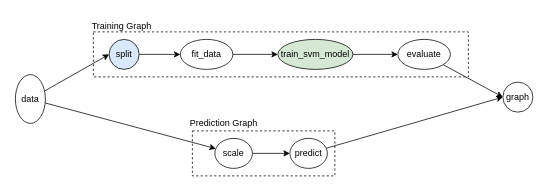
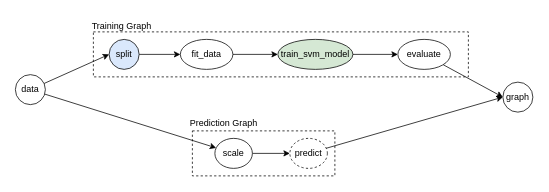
(30, 99) -> (30, 90)
(309, 153) -> (309, 153)
